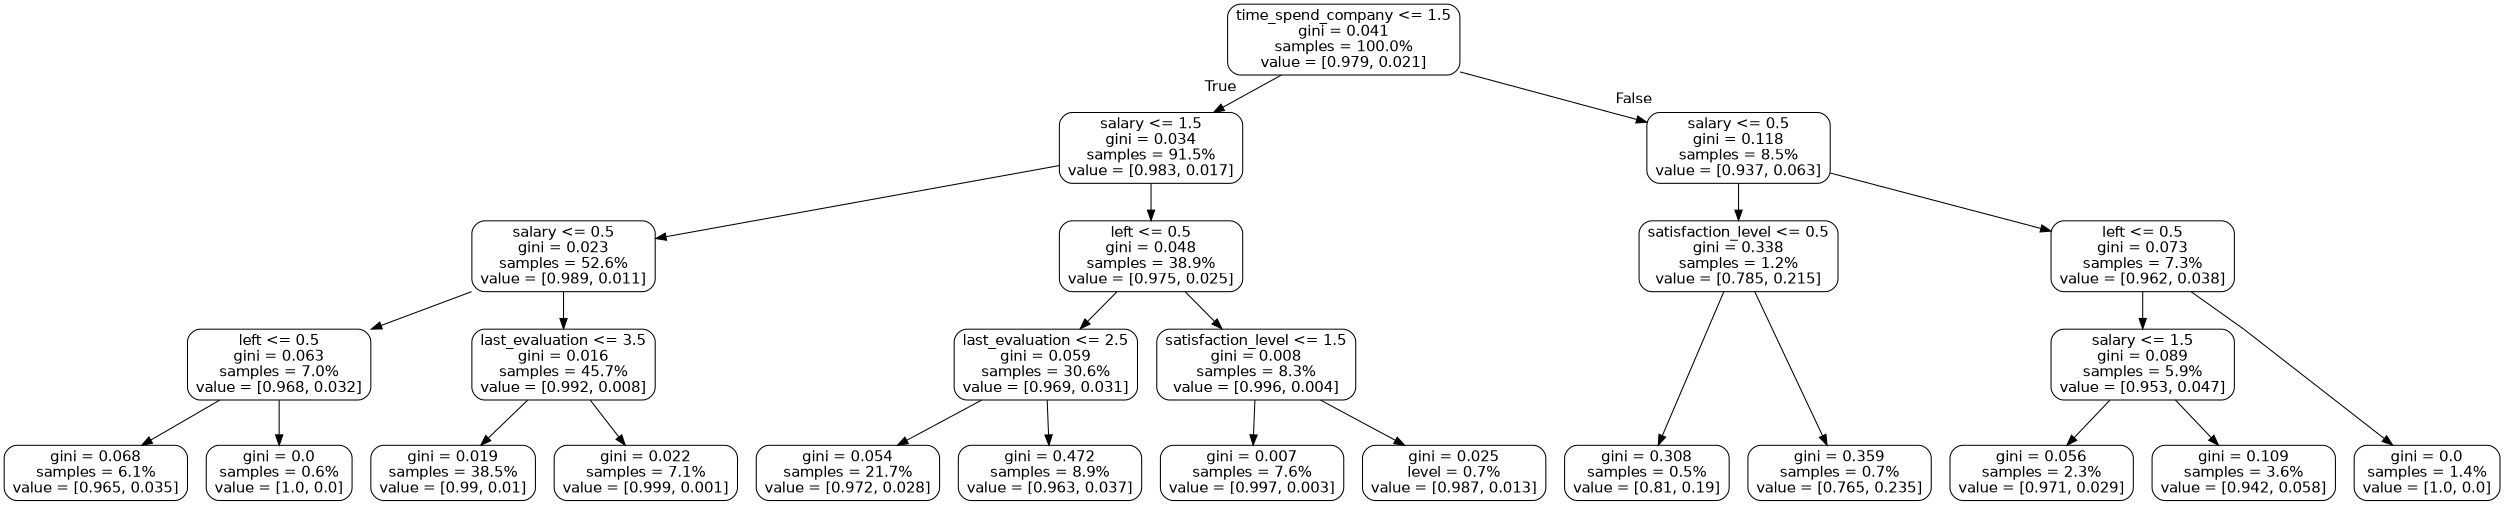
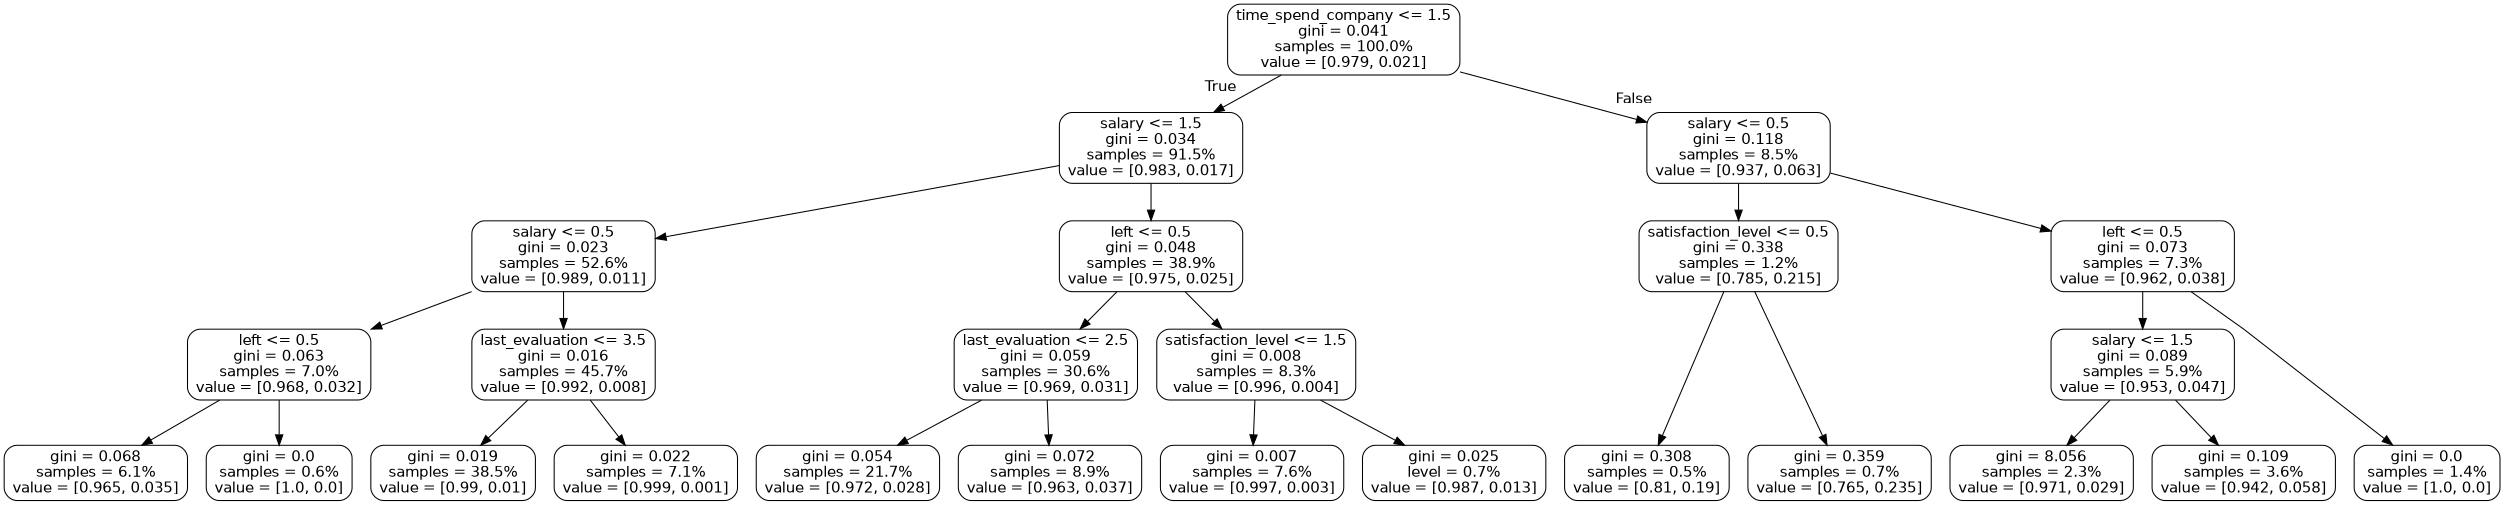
(1050, 473) -> (1050, 473)
(2042, 473) -> (2042, 473)
